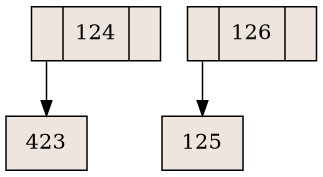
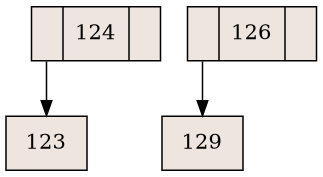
(46, 143) -> (46, 143)
(202, 143) -> (202, 143)
